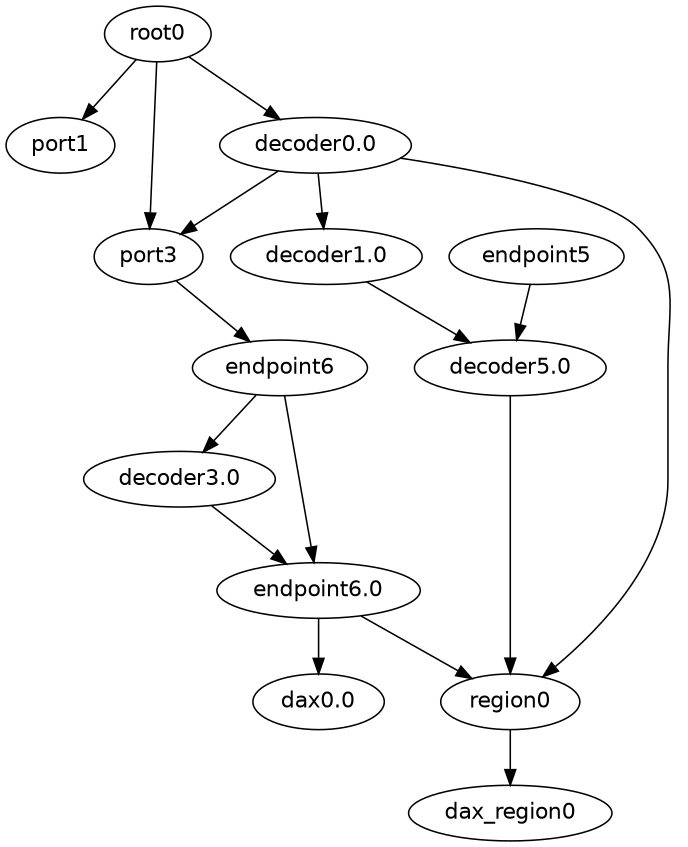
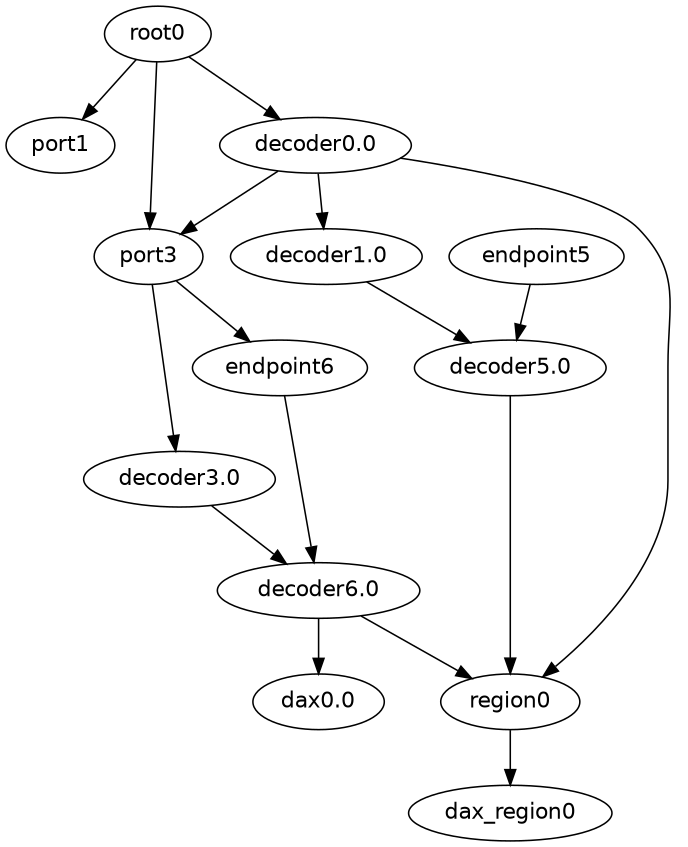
(235, 418) -> (163, 360)
(319, 591) -> (319, 591)
